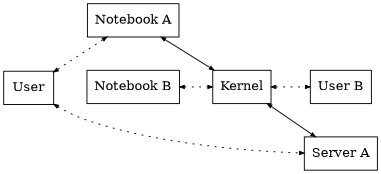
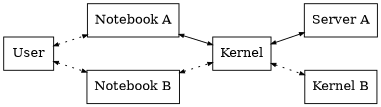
(341, 87) -> (341, 87)
(176, 141) -> (70, 67)
